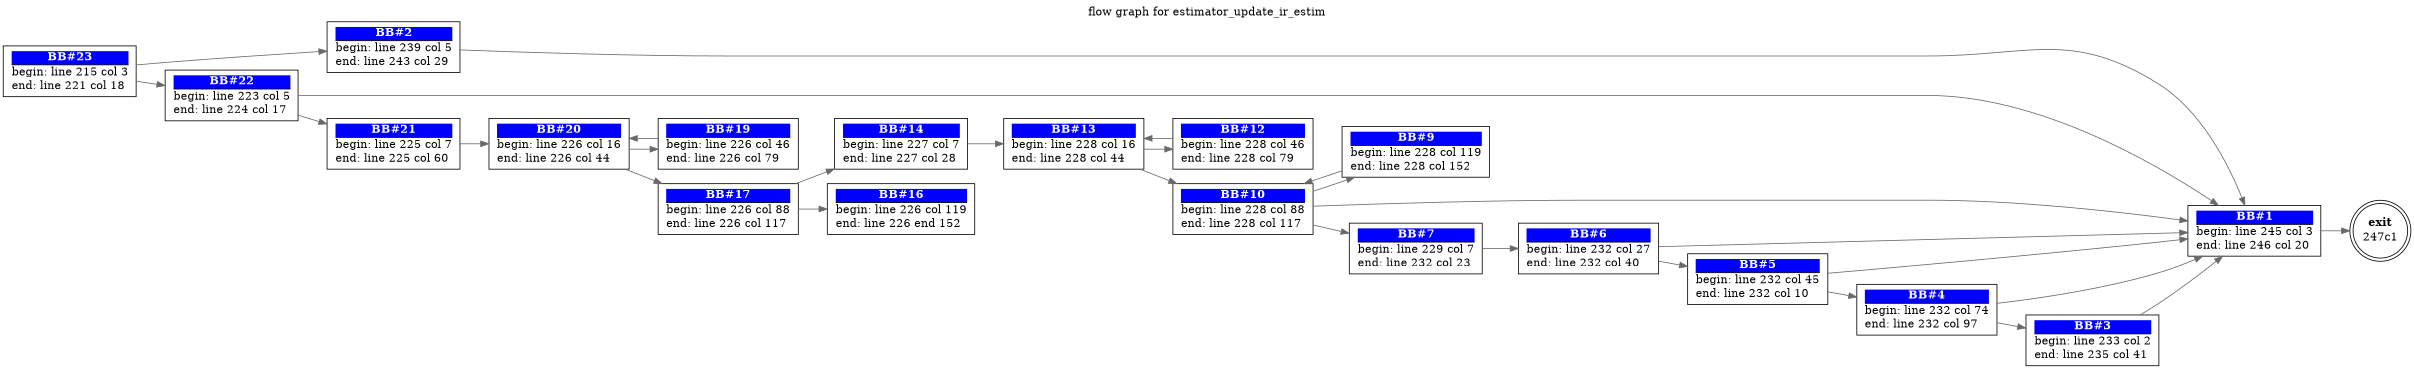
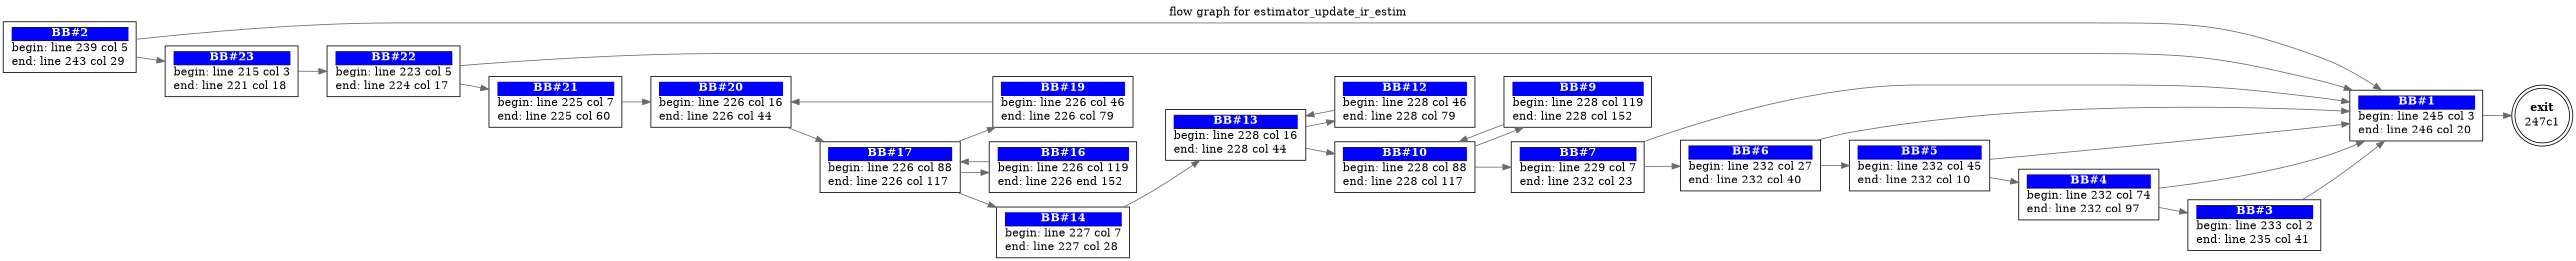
(227, 58) -> (147, 59)
(640, 149) -> (973, 136)
none -> (979, 162)
(1747, 200) -> (1990, 85)
